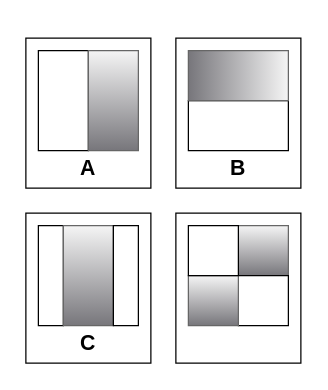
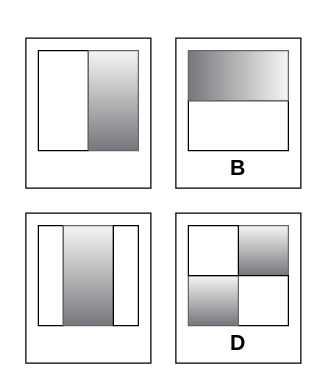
(88, 169) -> none
(88, 344) -> none
none -> (238, 344)
